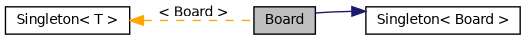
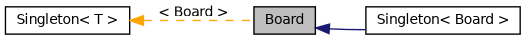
(334, 12) -> (348, 30)
